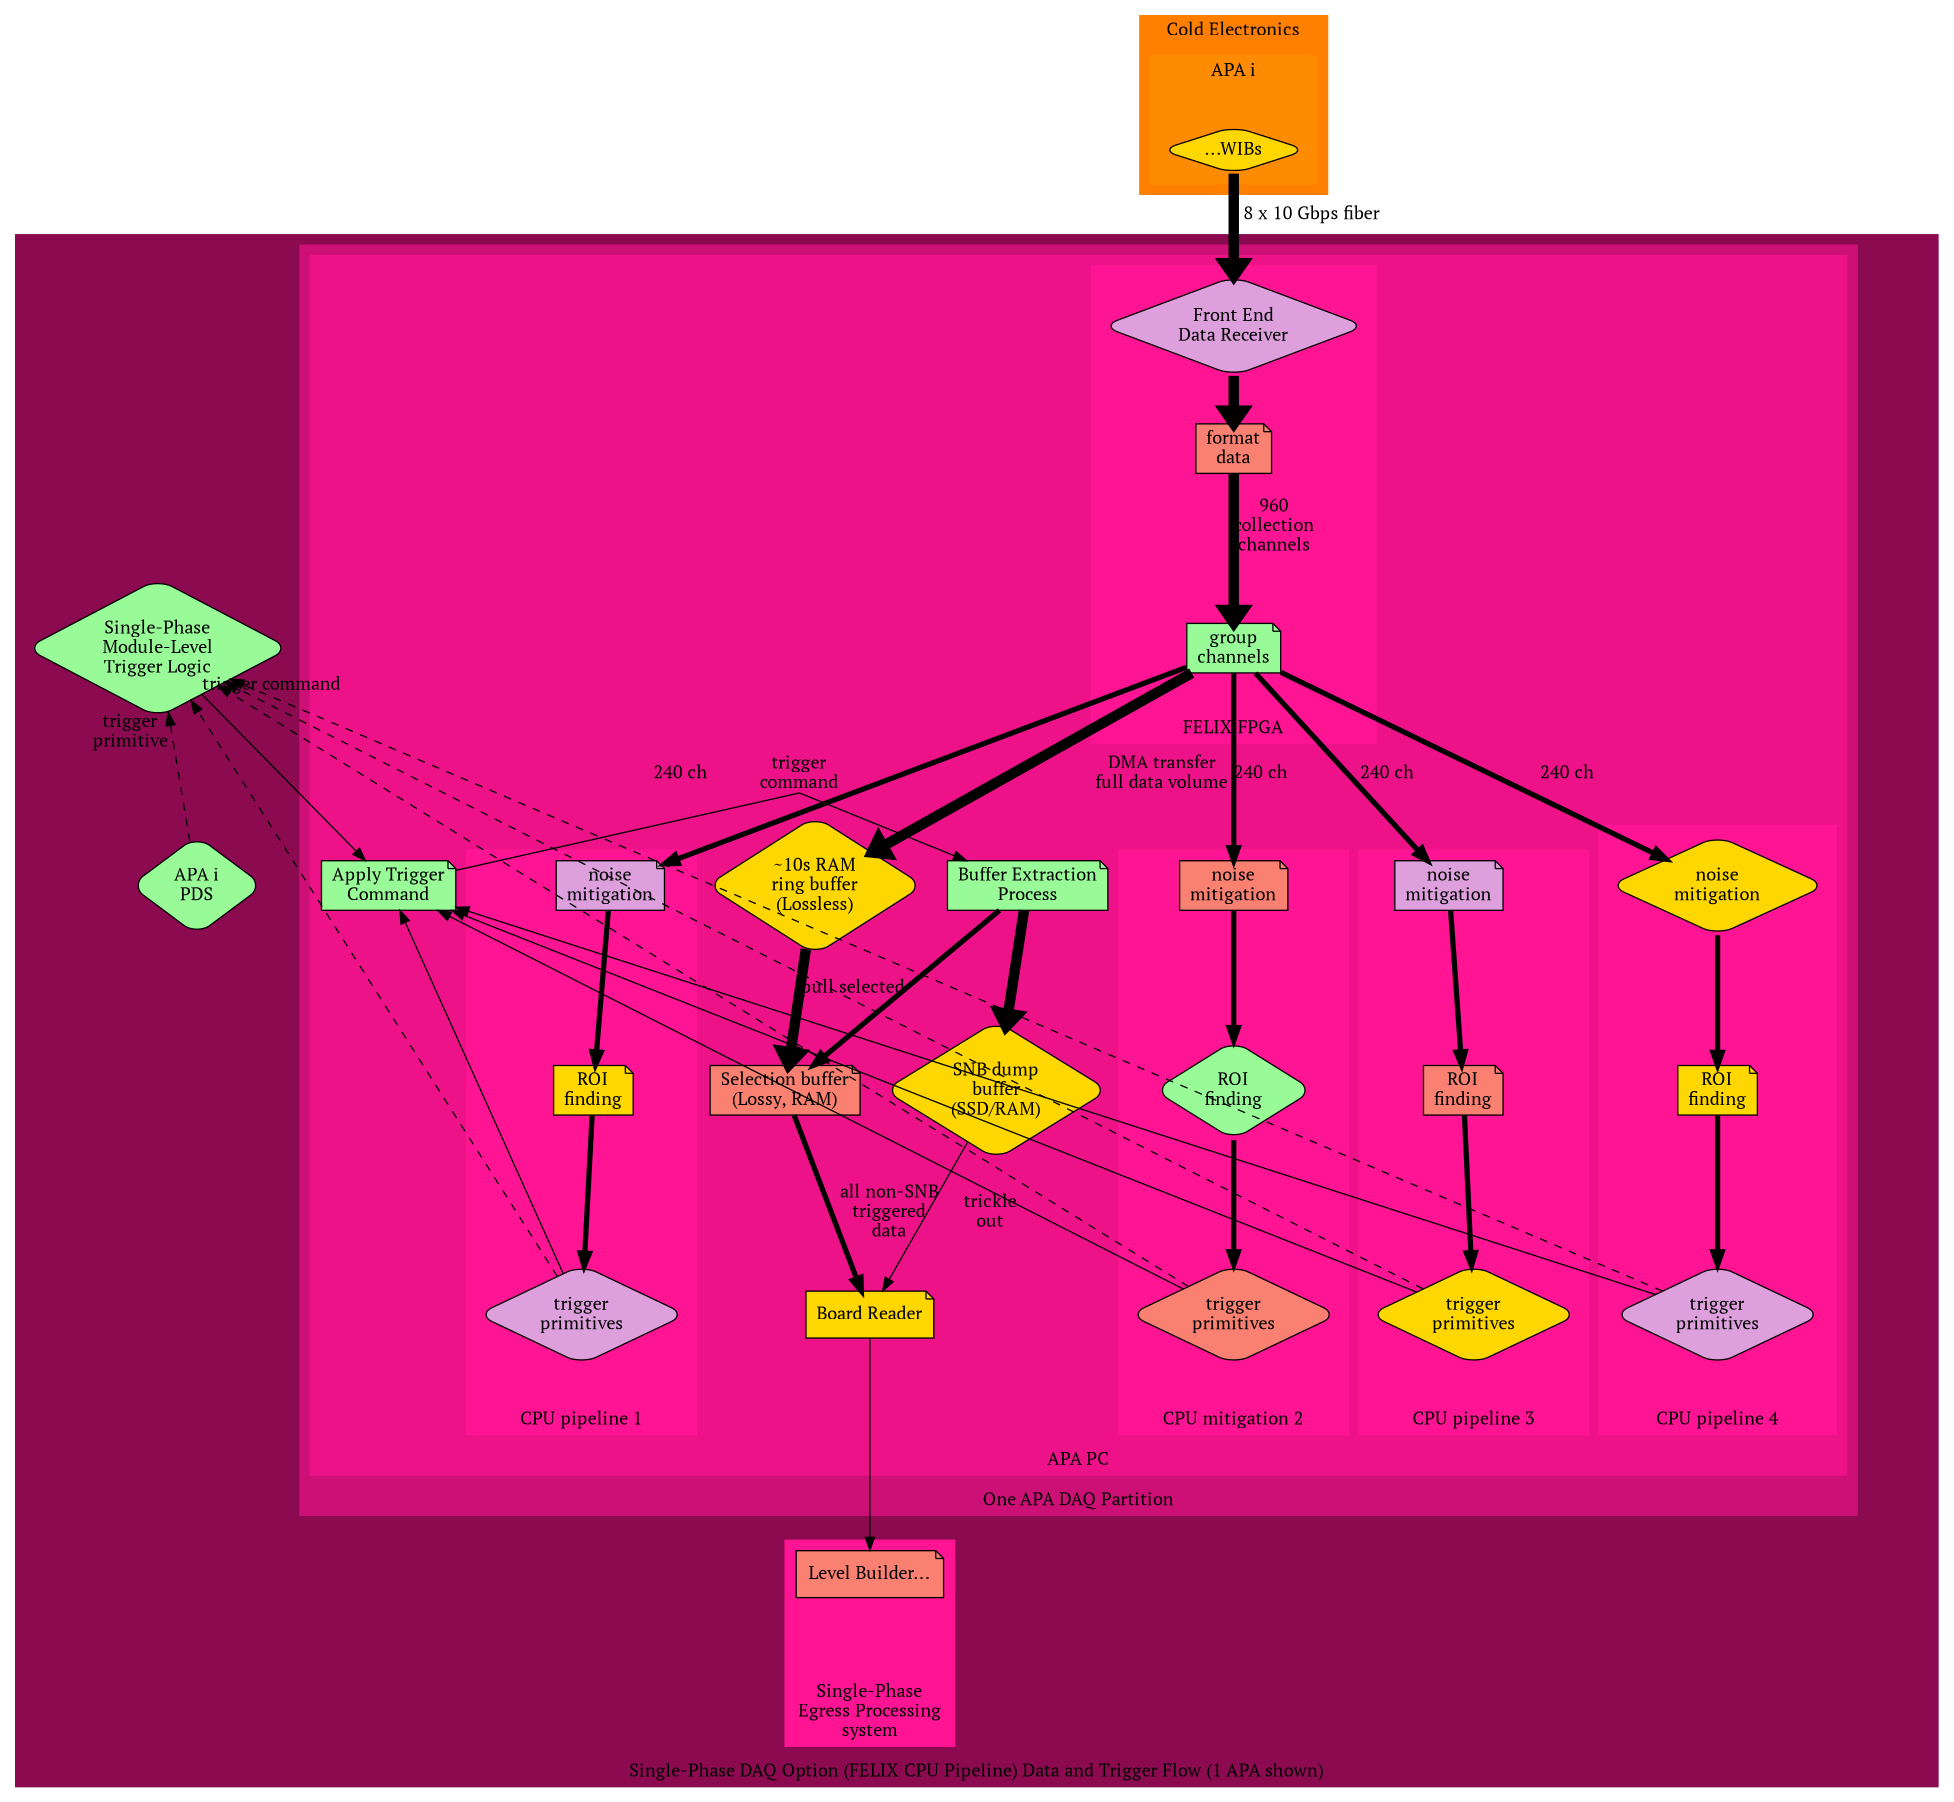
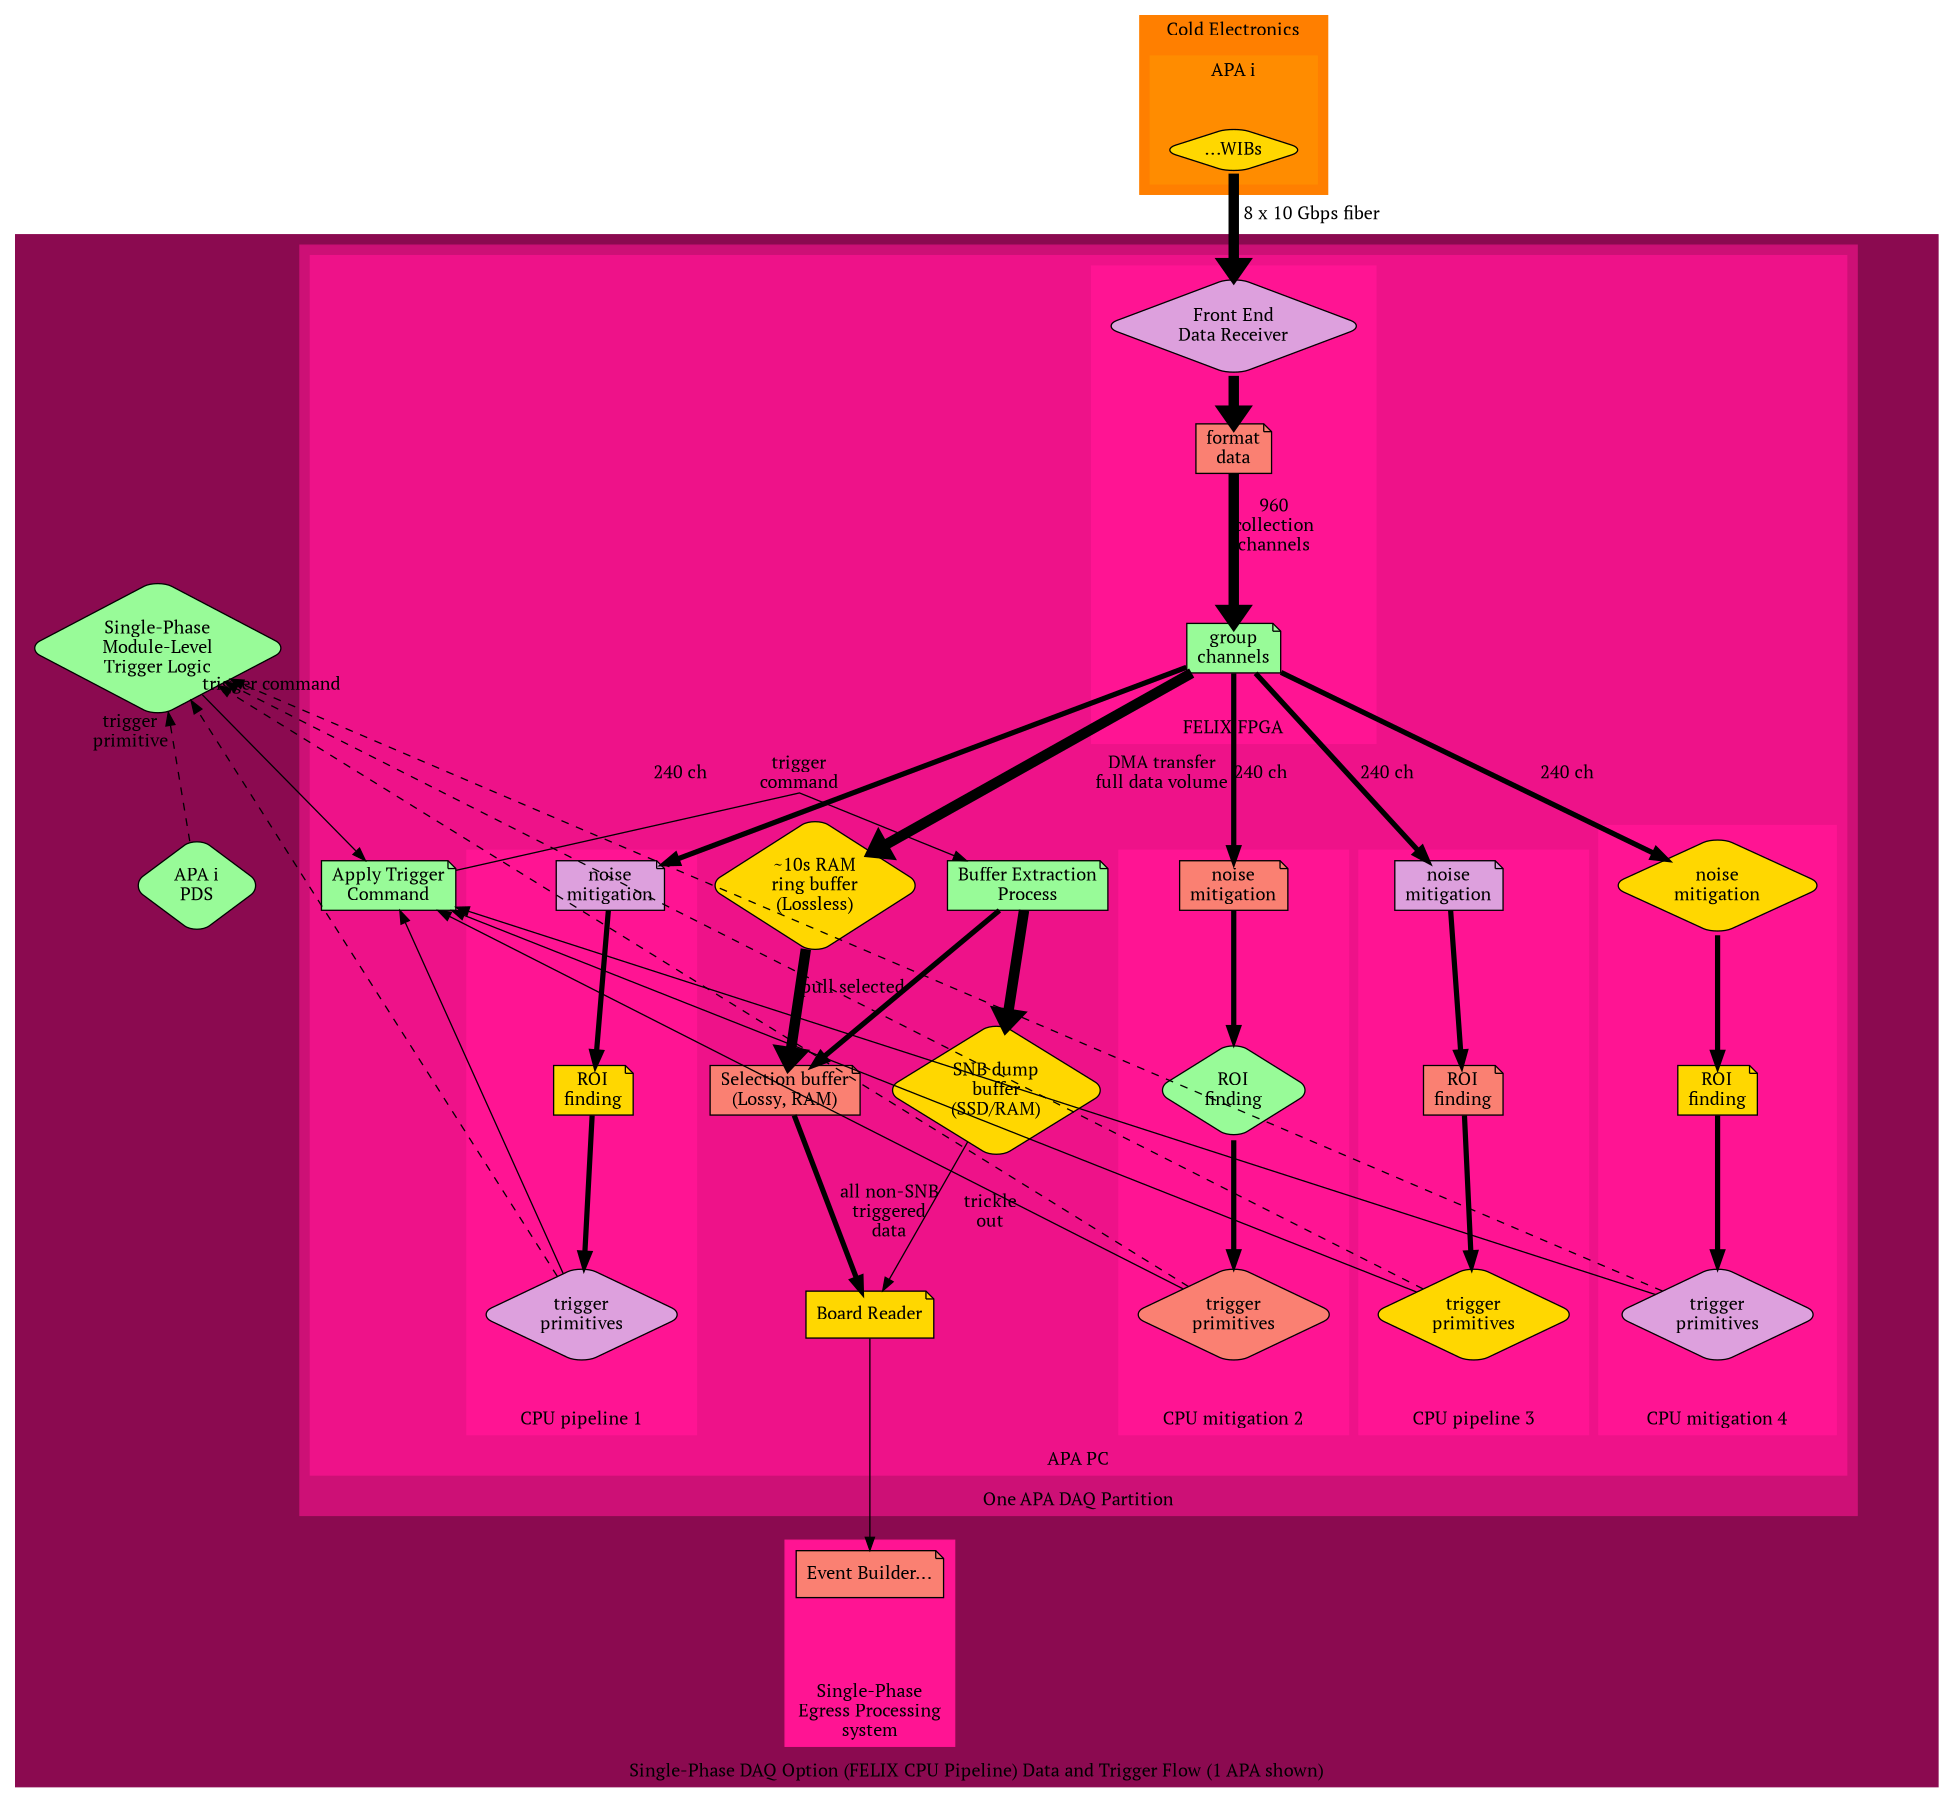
(1718, 1420) -> (1718, 1420)
(870, 1574) -> (870, 1574)
